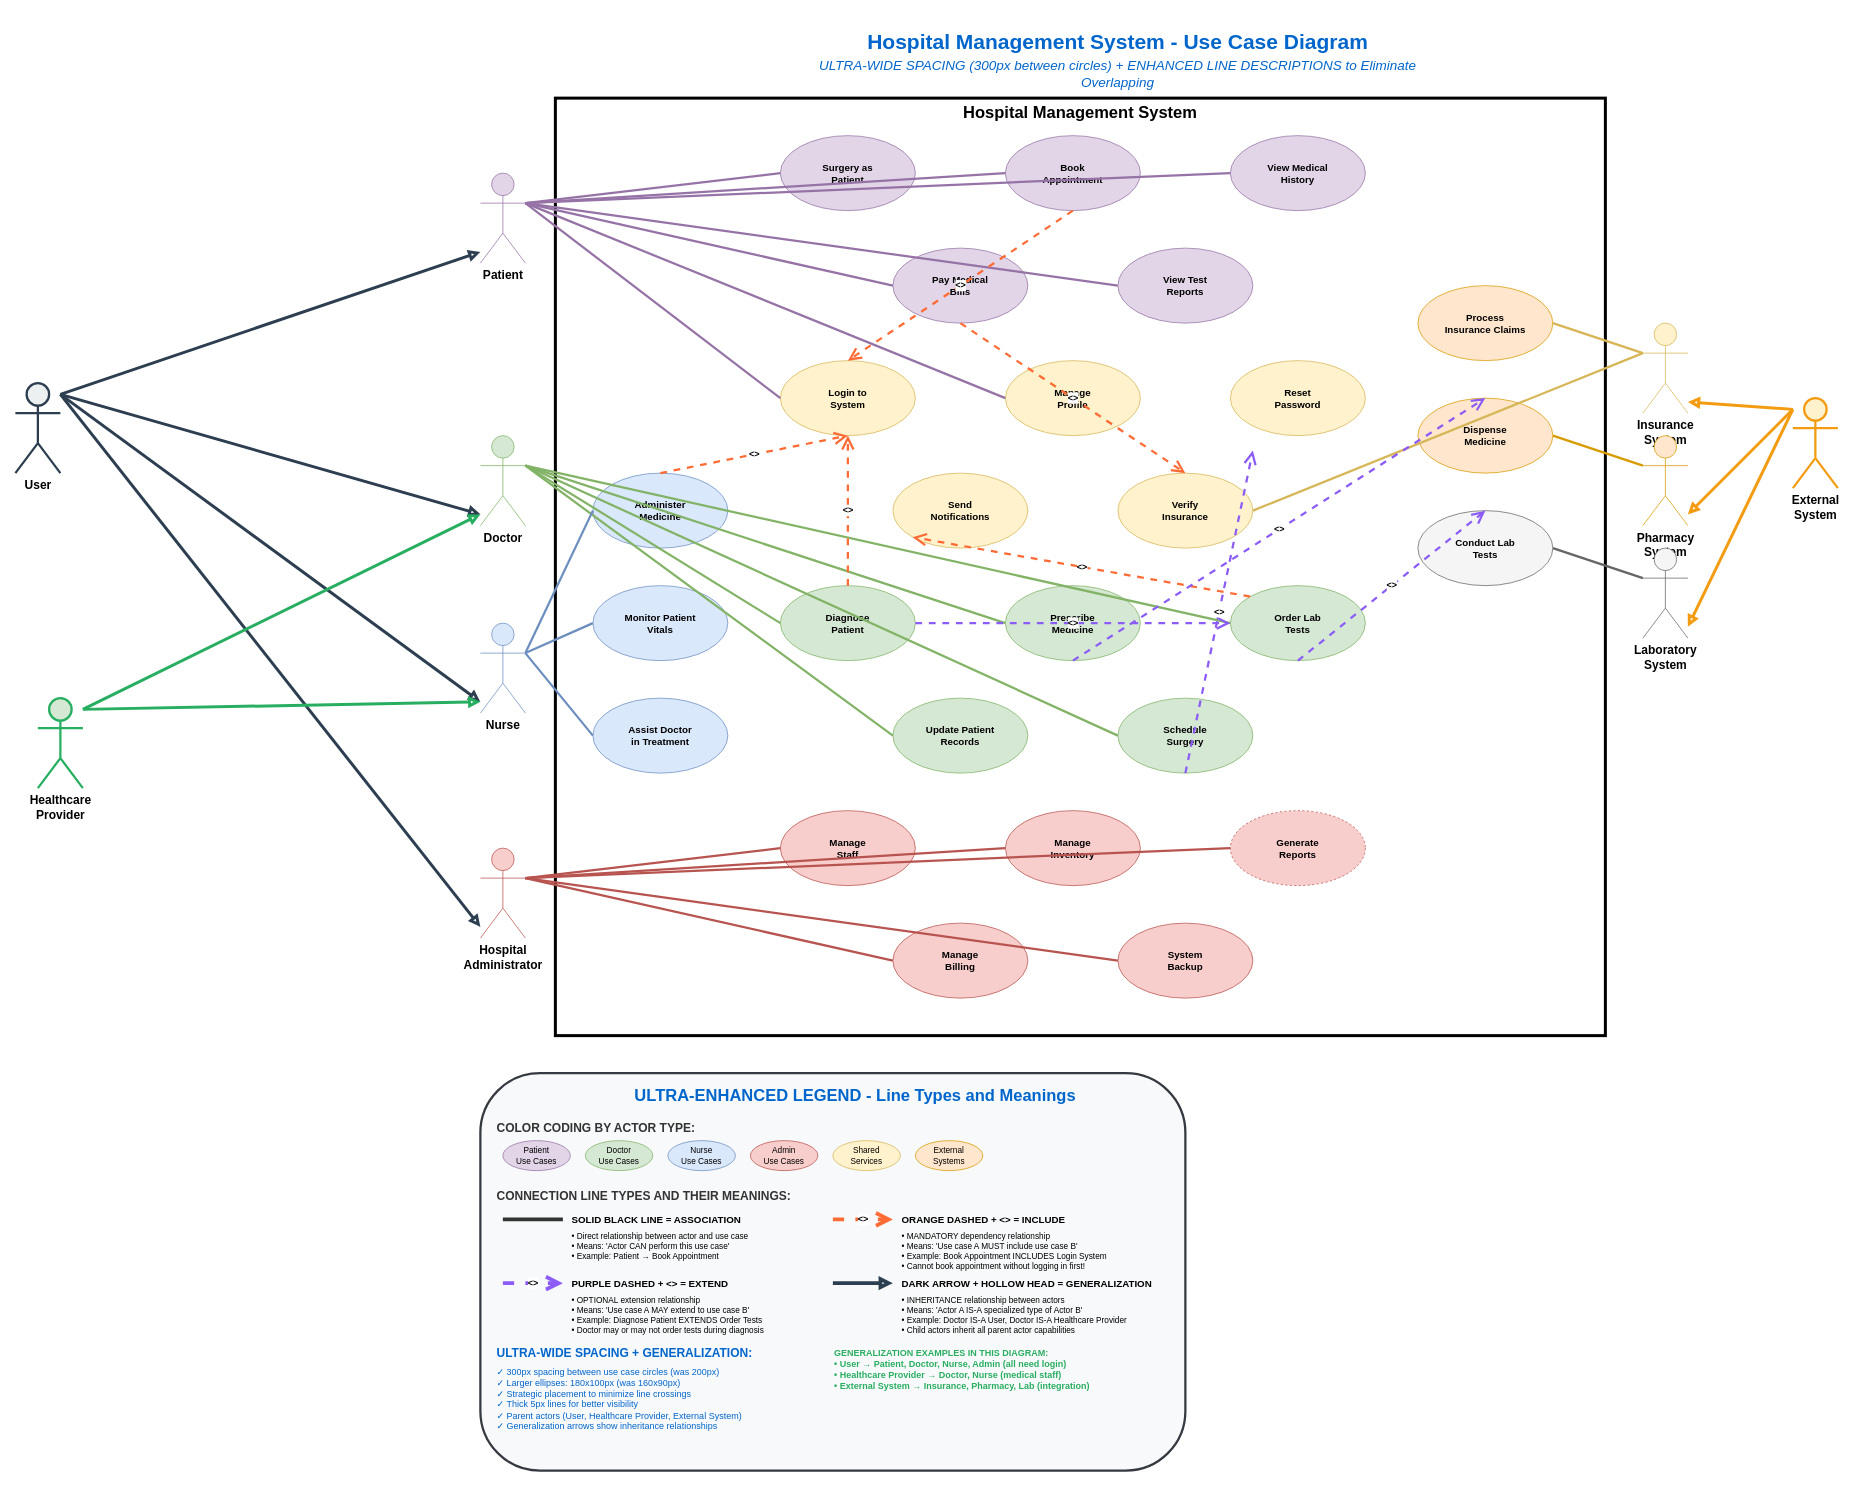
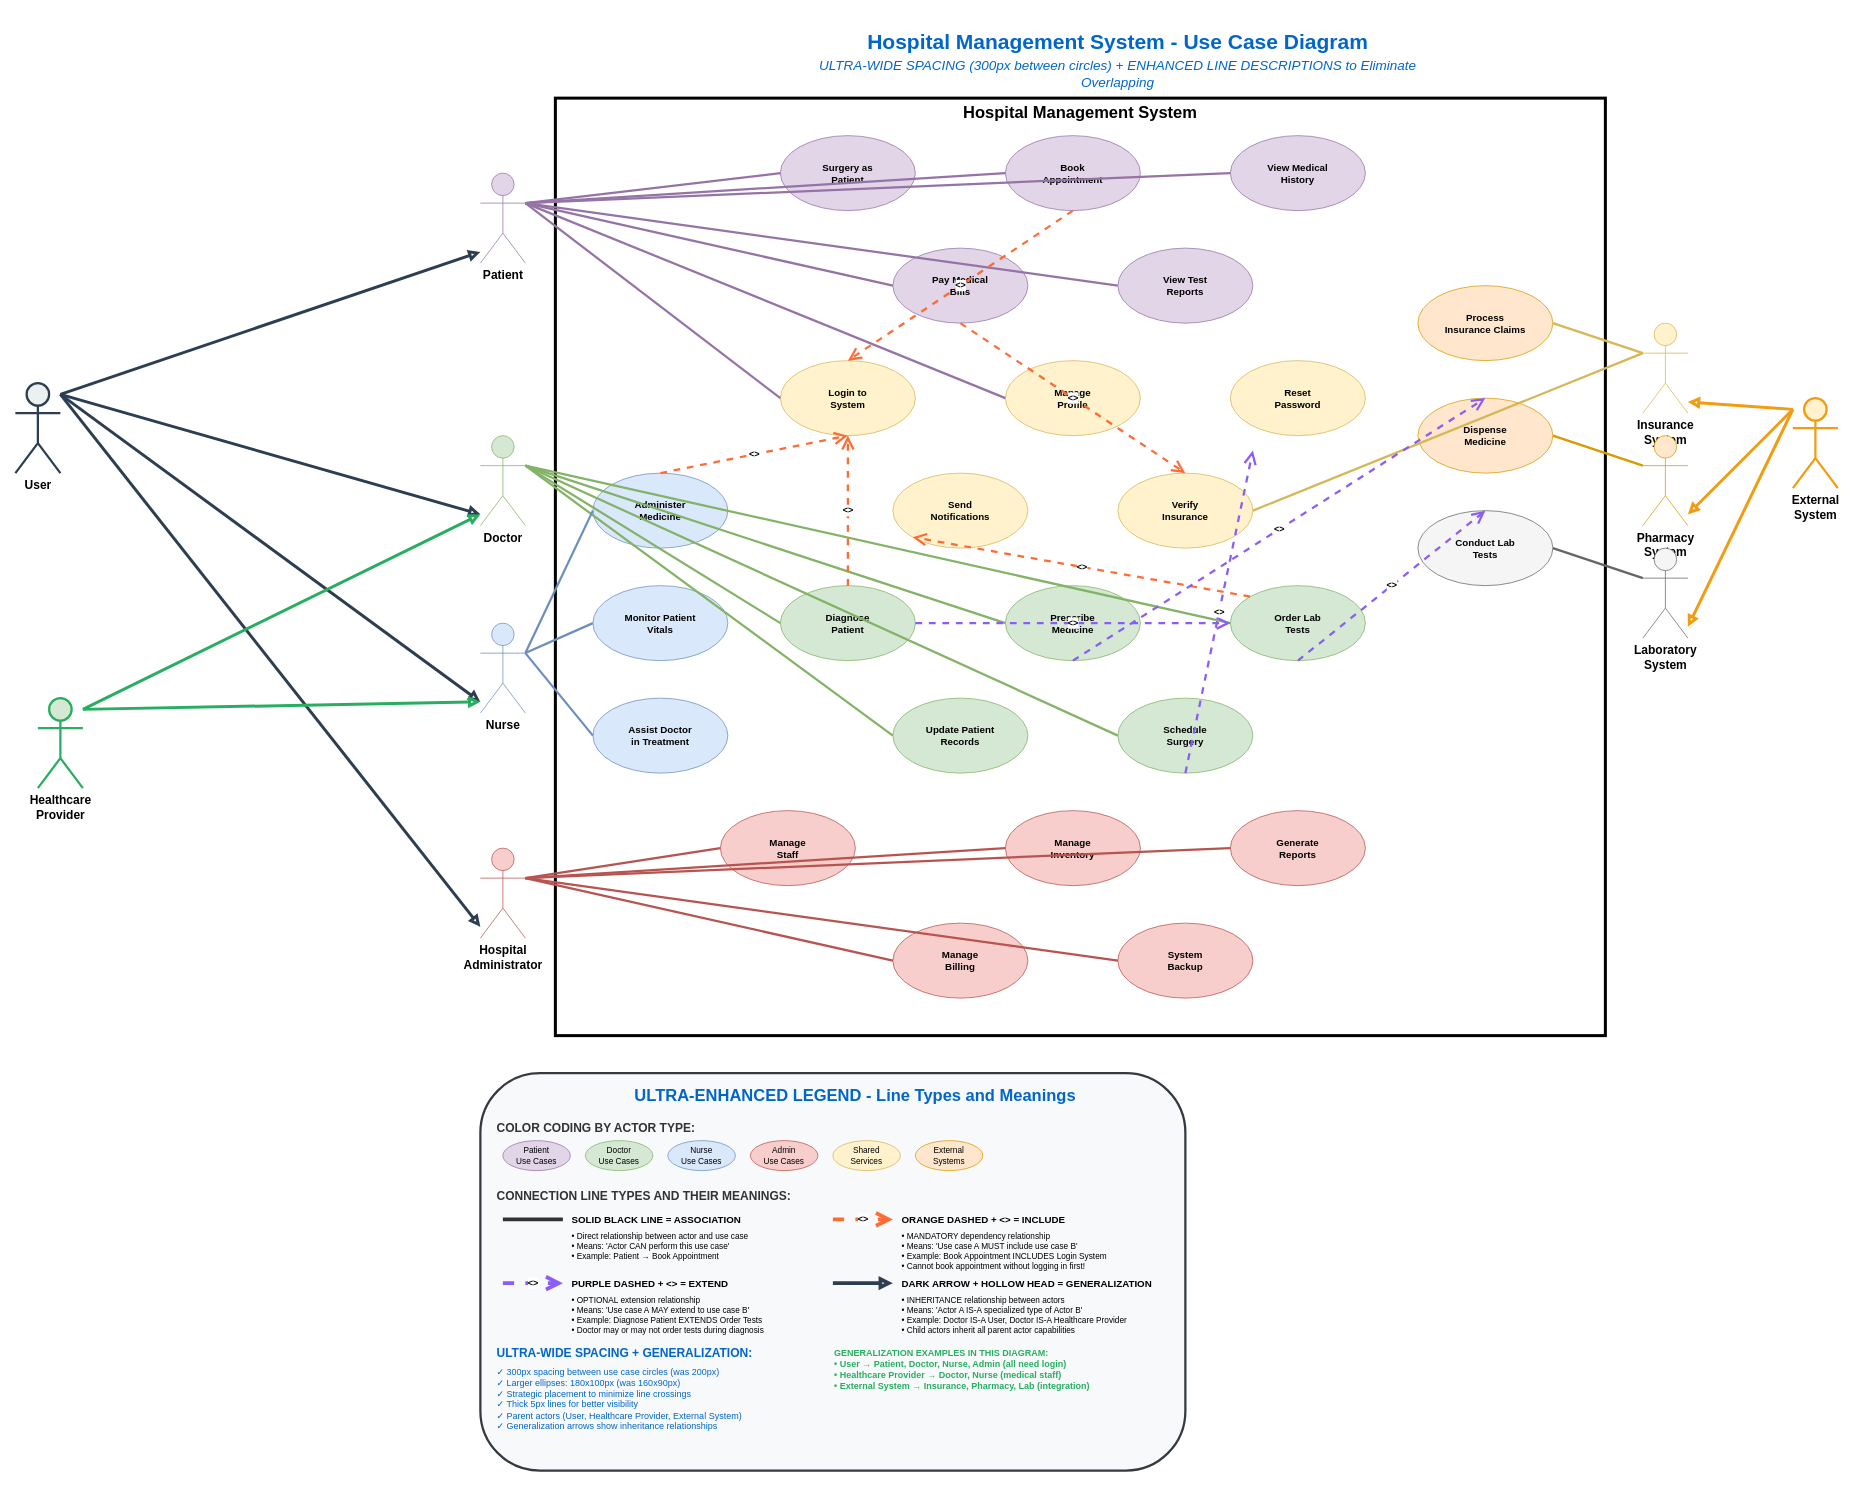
(848, 848) -> (788, 848)
(1298, 848) -> (1298, 848)
